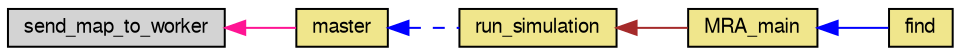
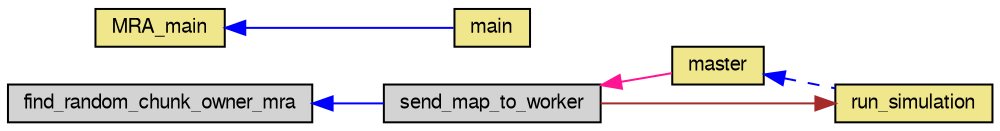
(662, 28) -> (708, 103)
(921, 28) -> (492, 28)
none -> (160, 103)
